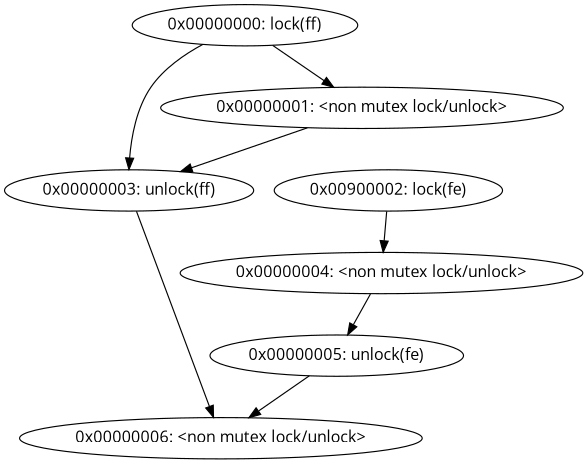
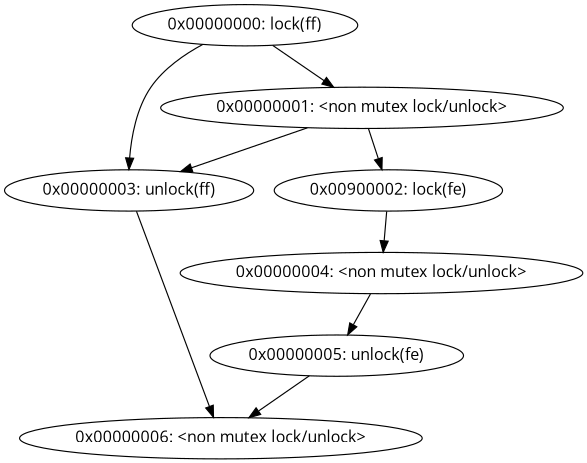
none -> (373, 144)
